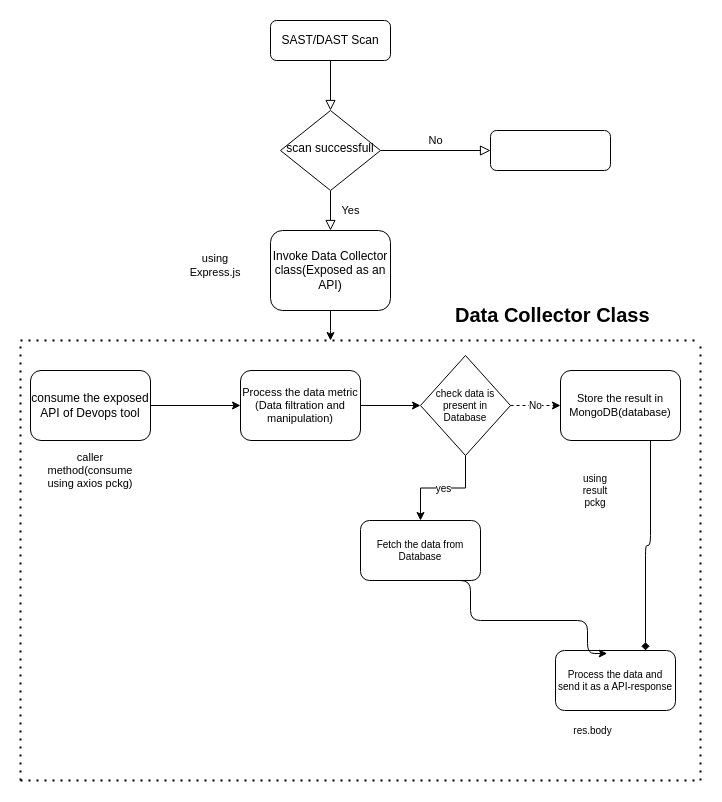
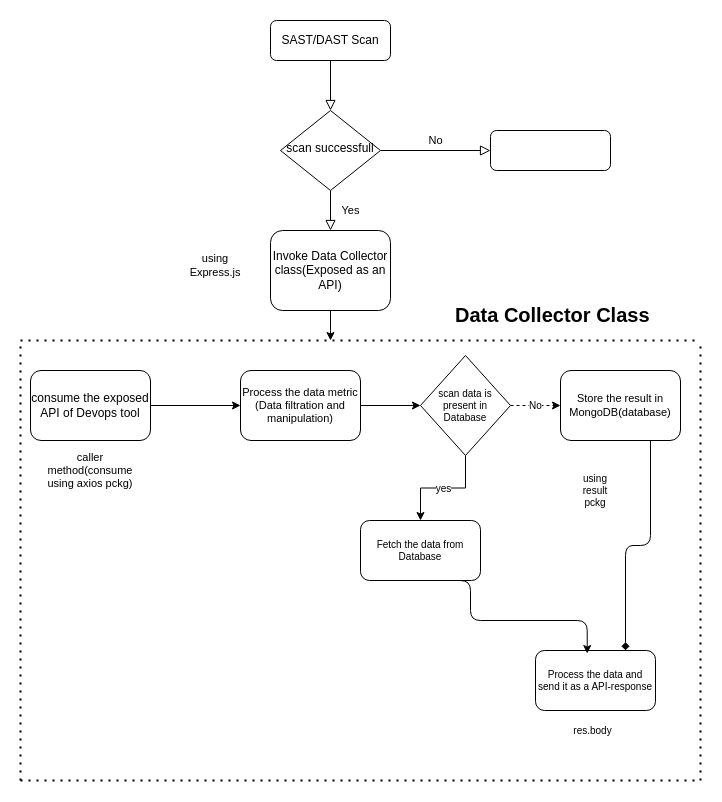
(466, 406) -> (466, 406)
(616, 681) -> (596, 681)
